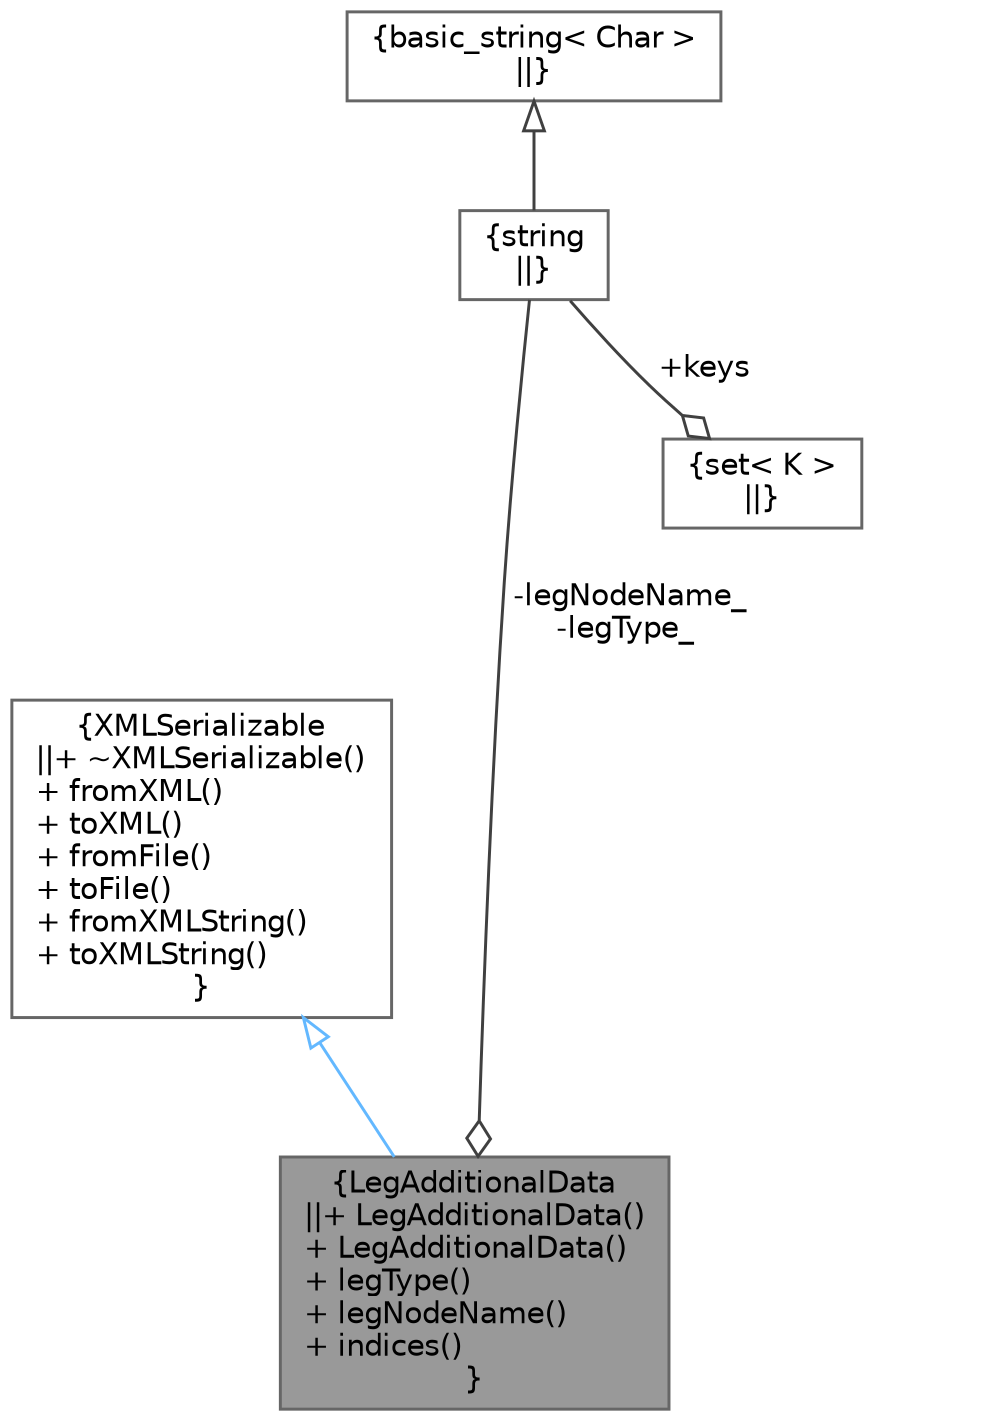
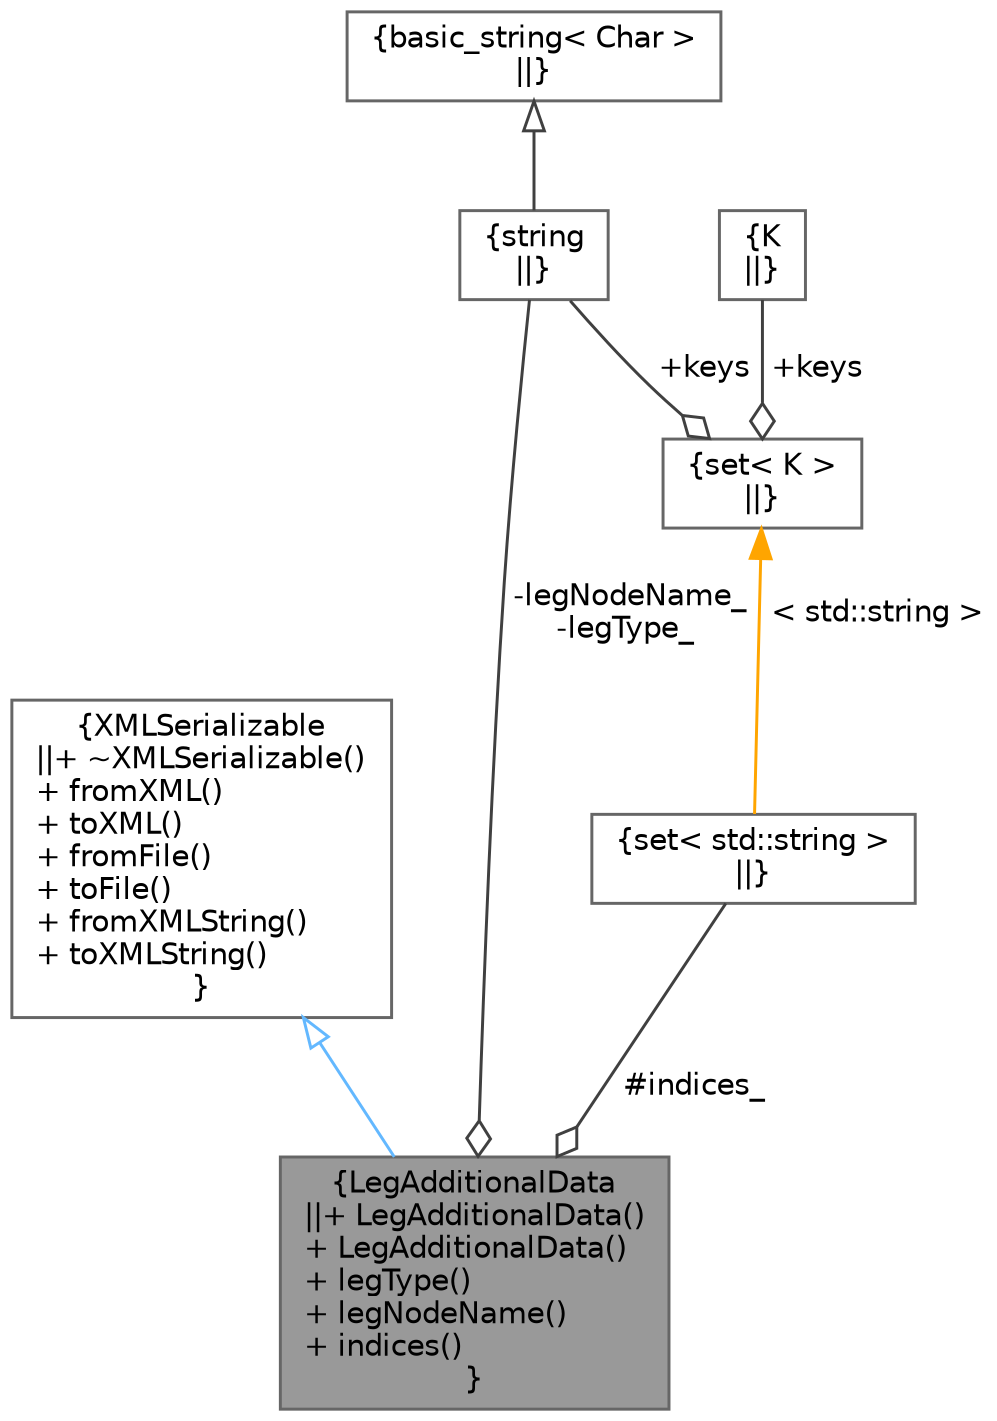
none -> (762, 255)
none -> (754, 859)
